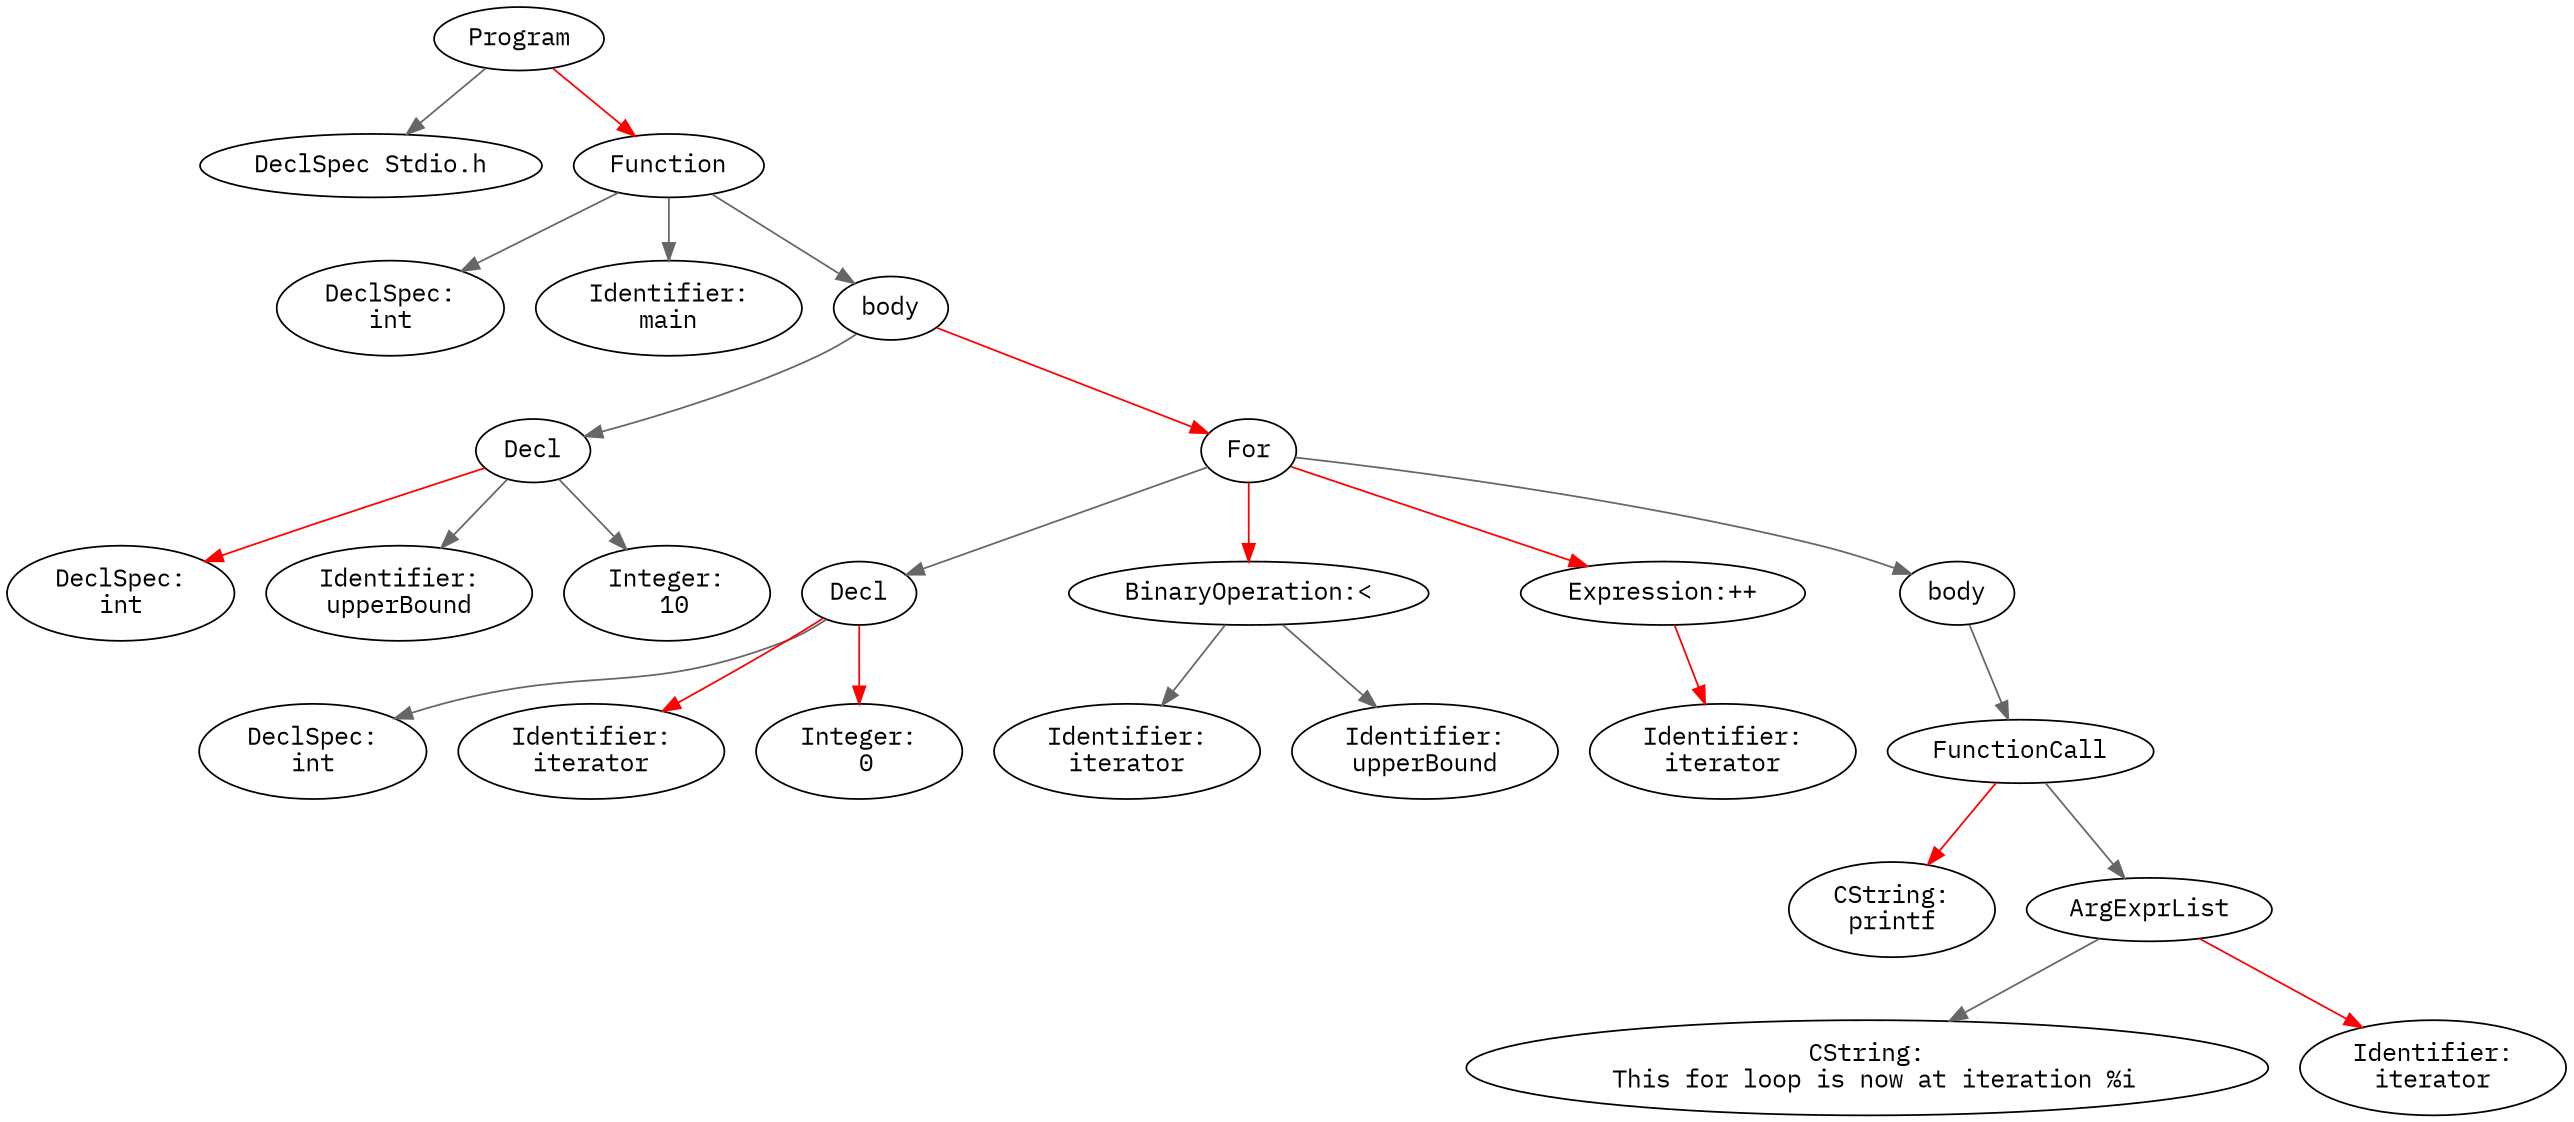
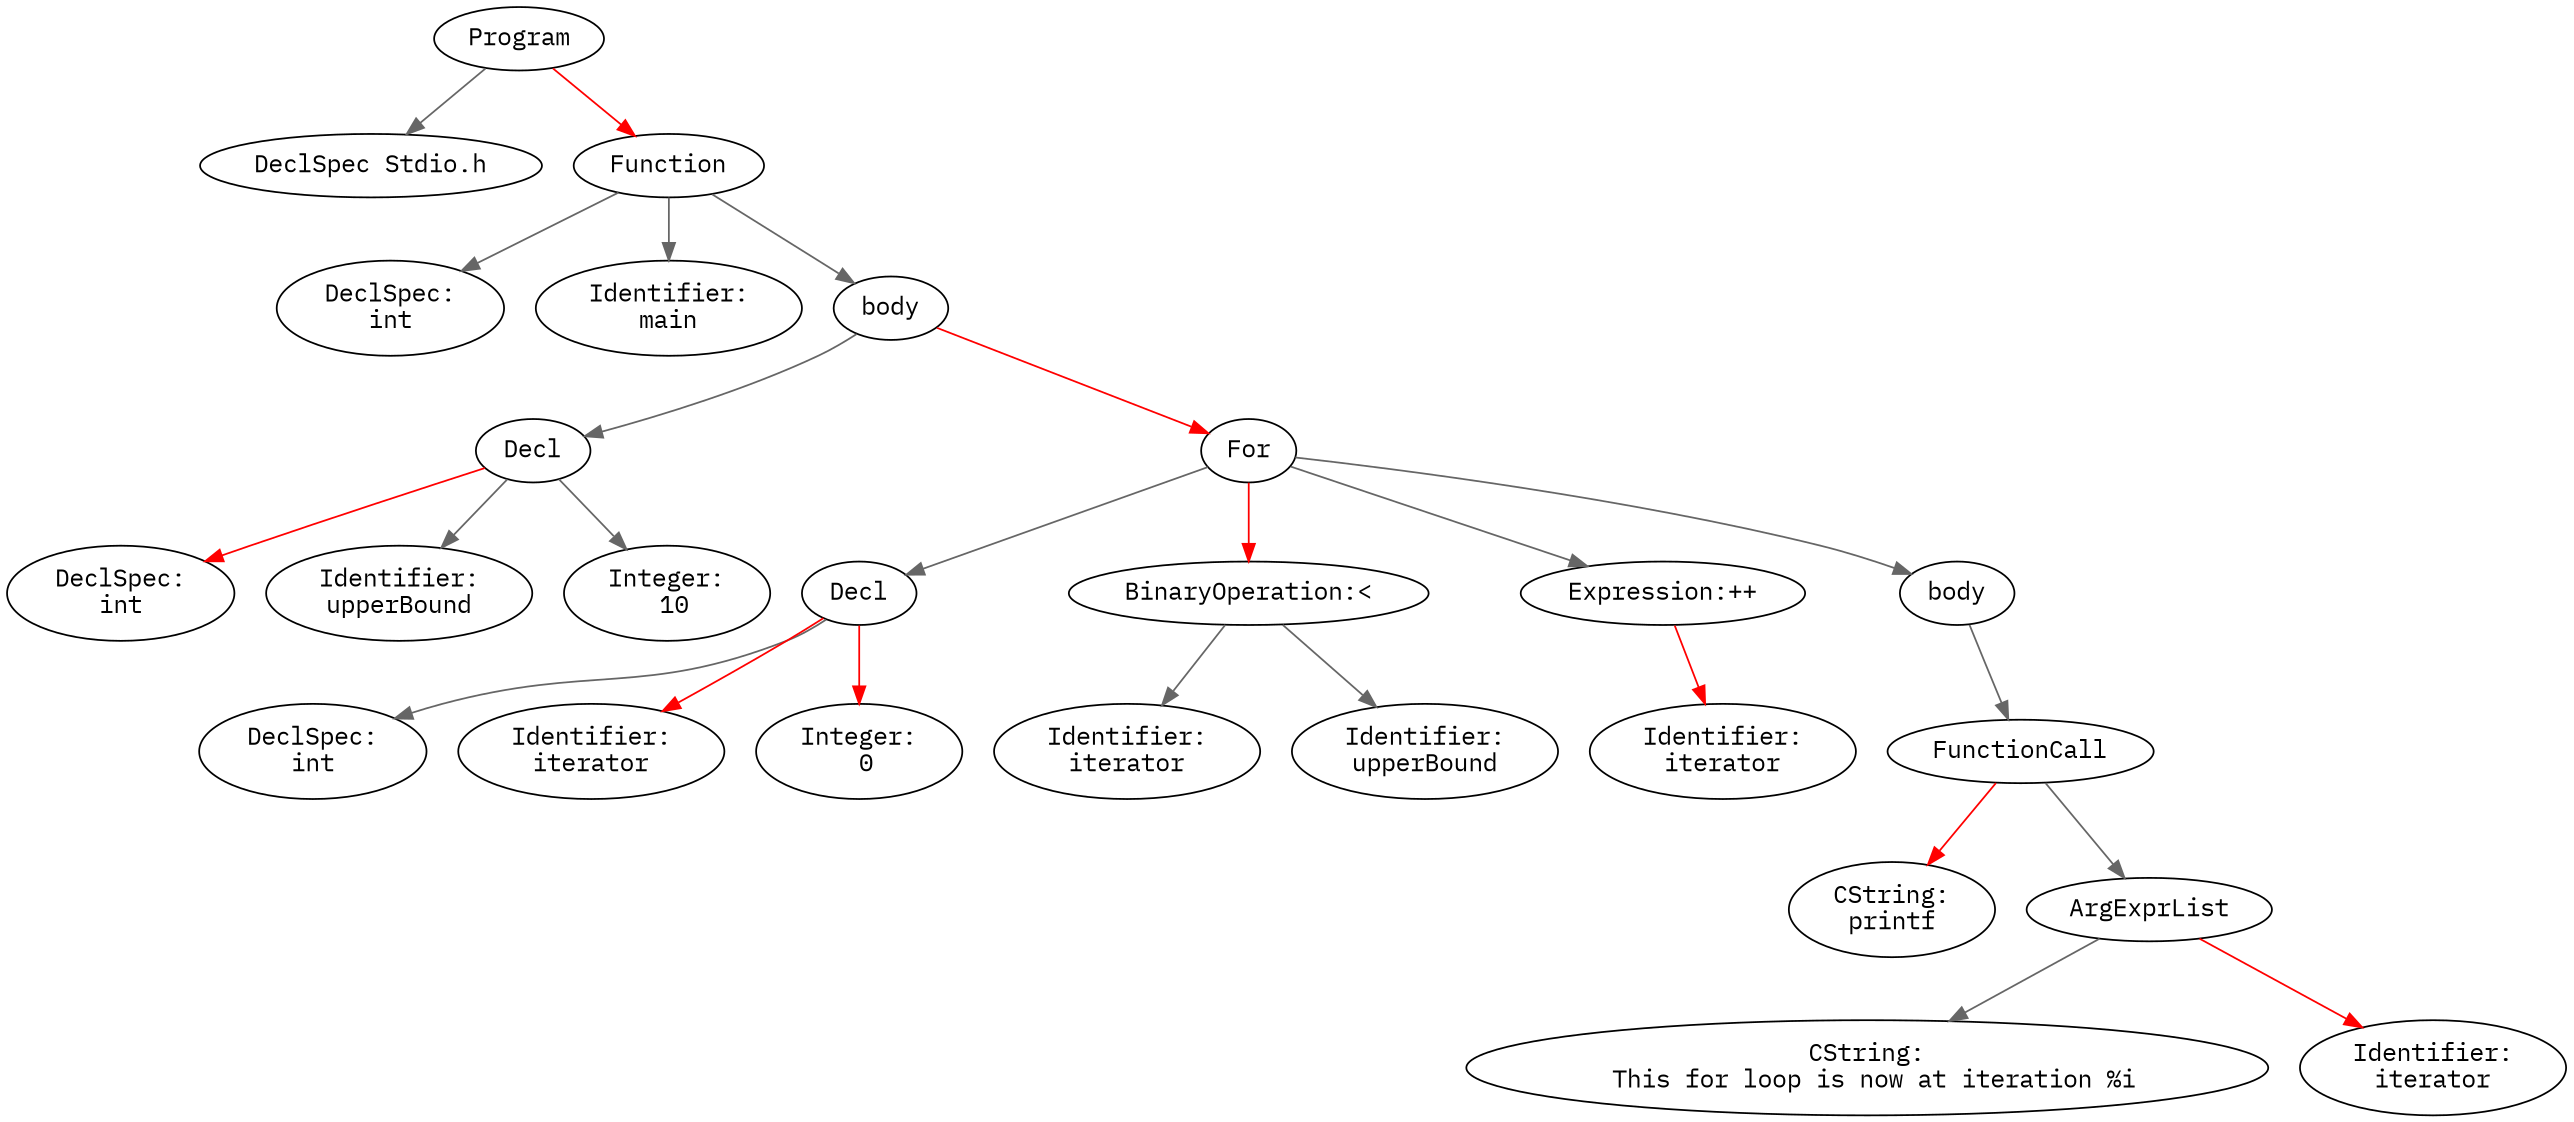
(1431, 514) -> (1431, 514)
